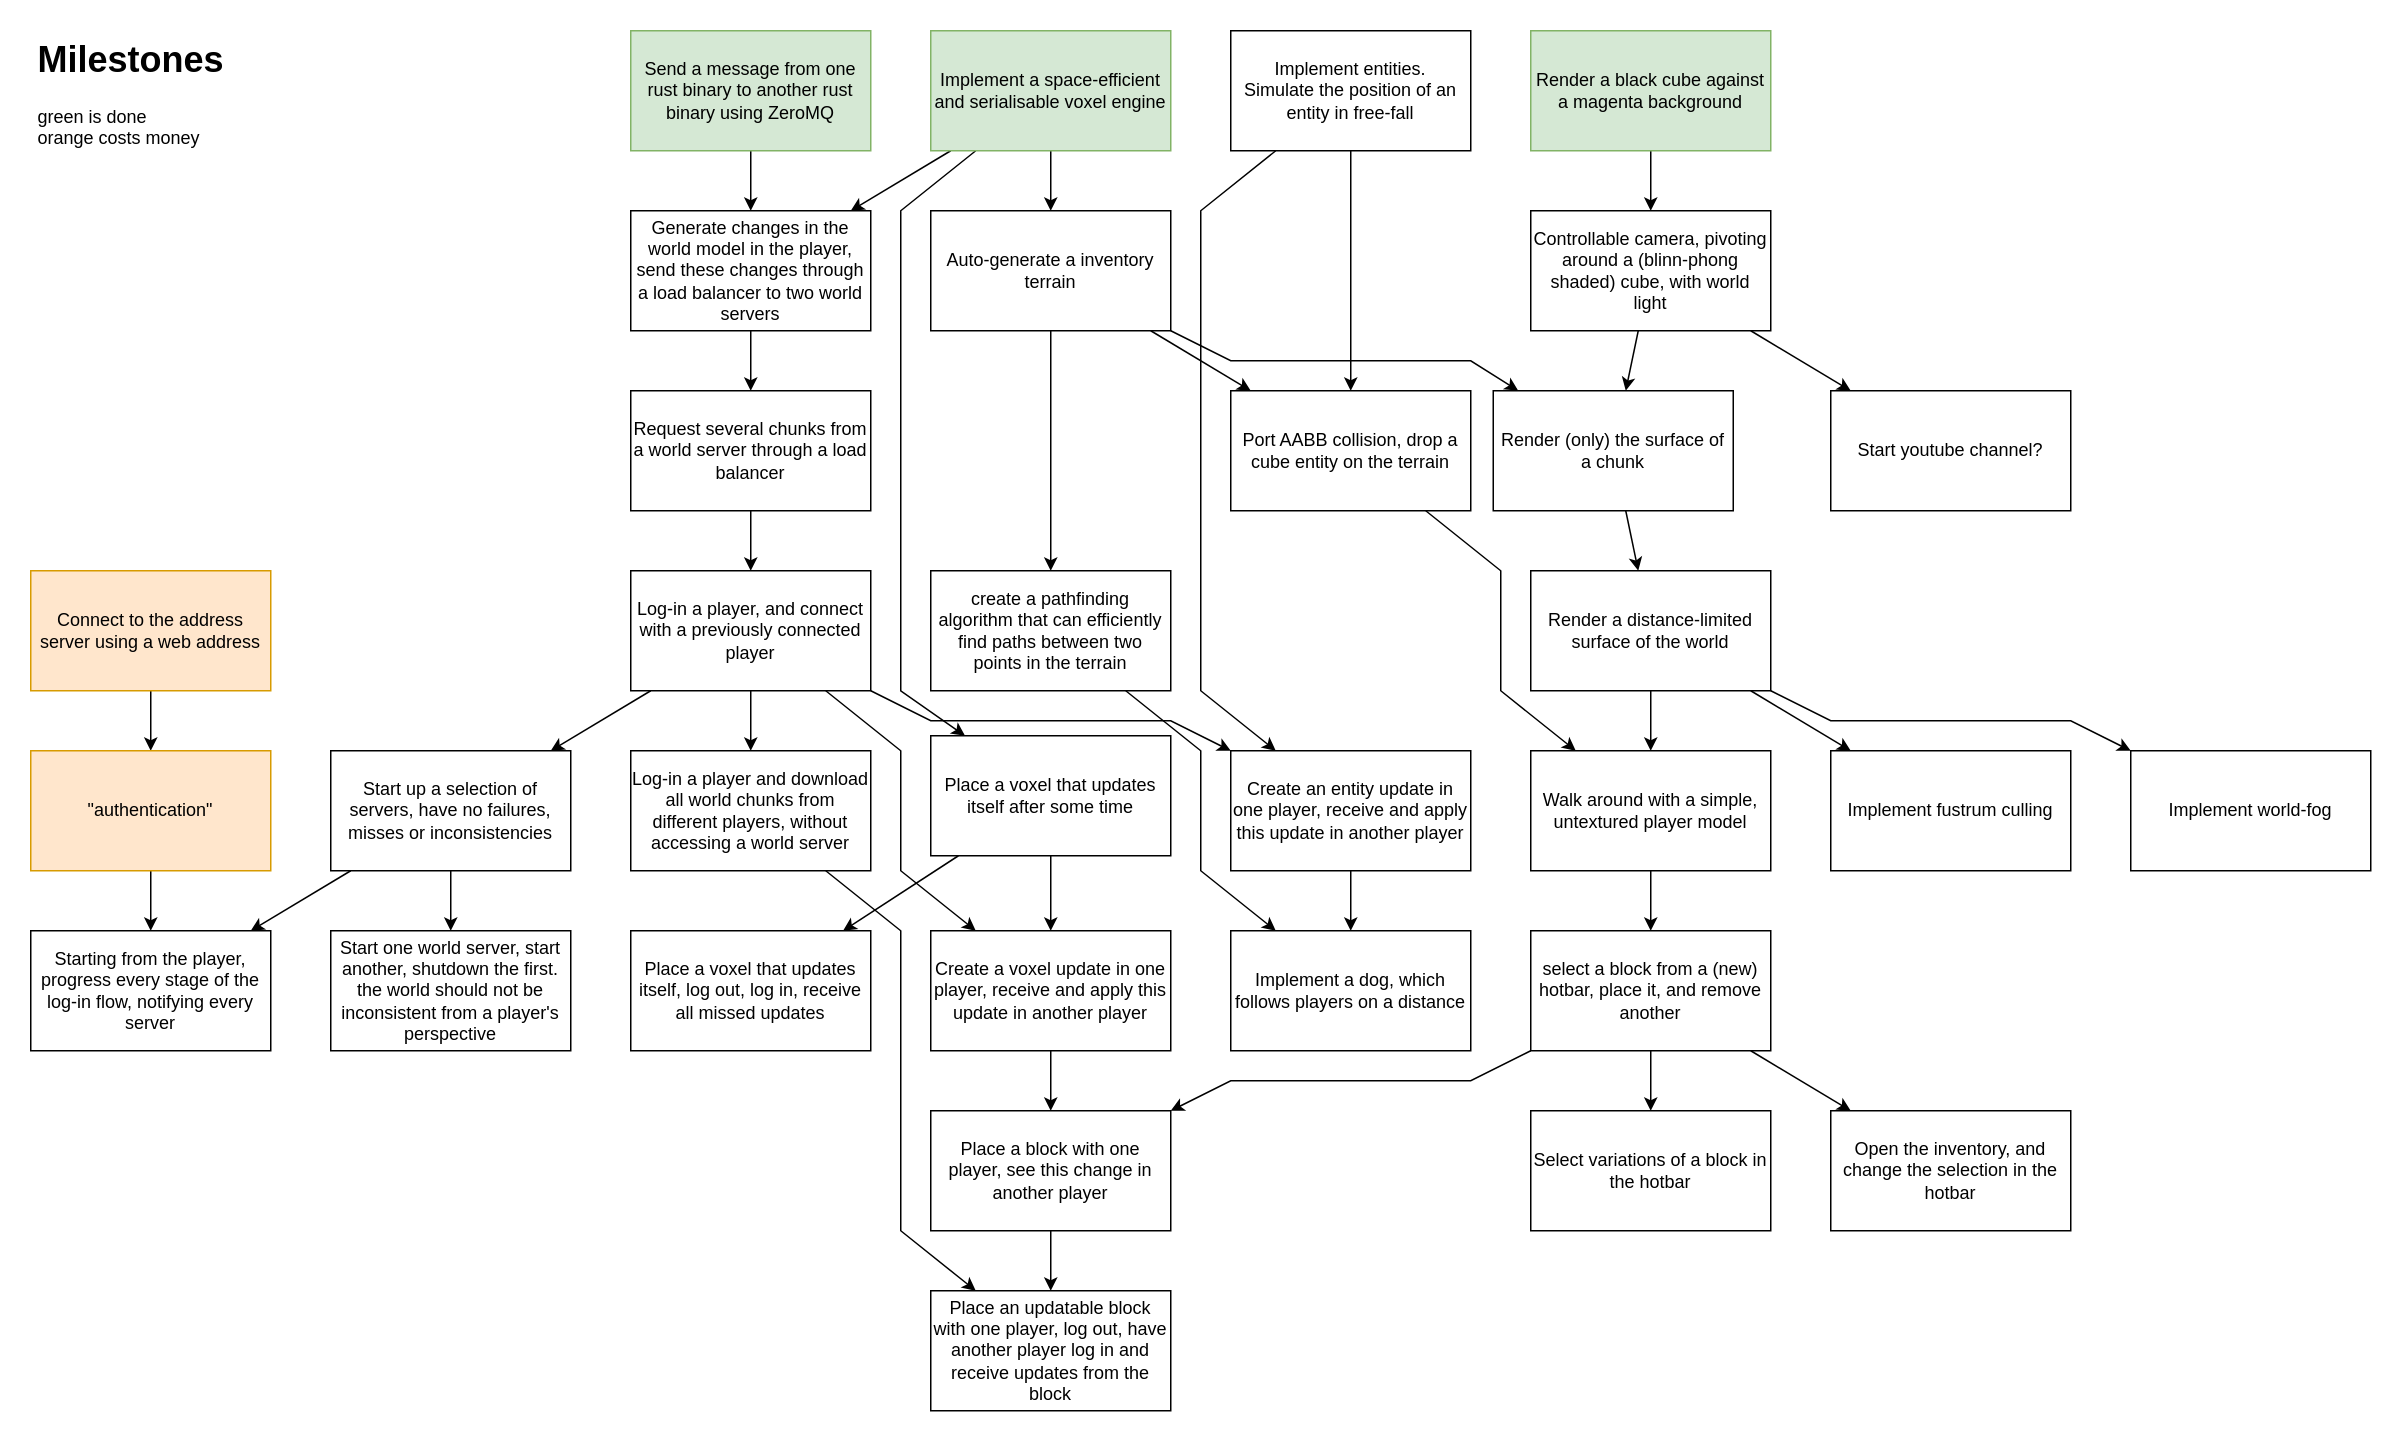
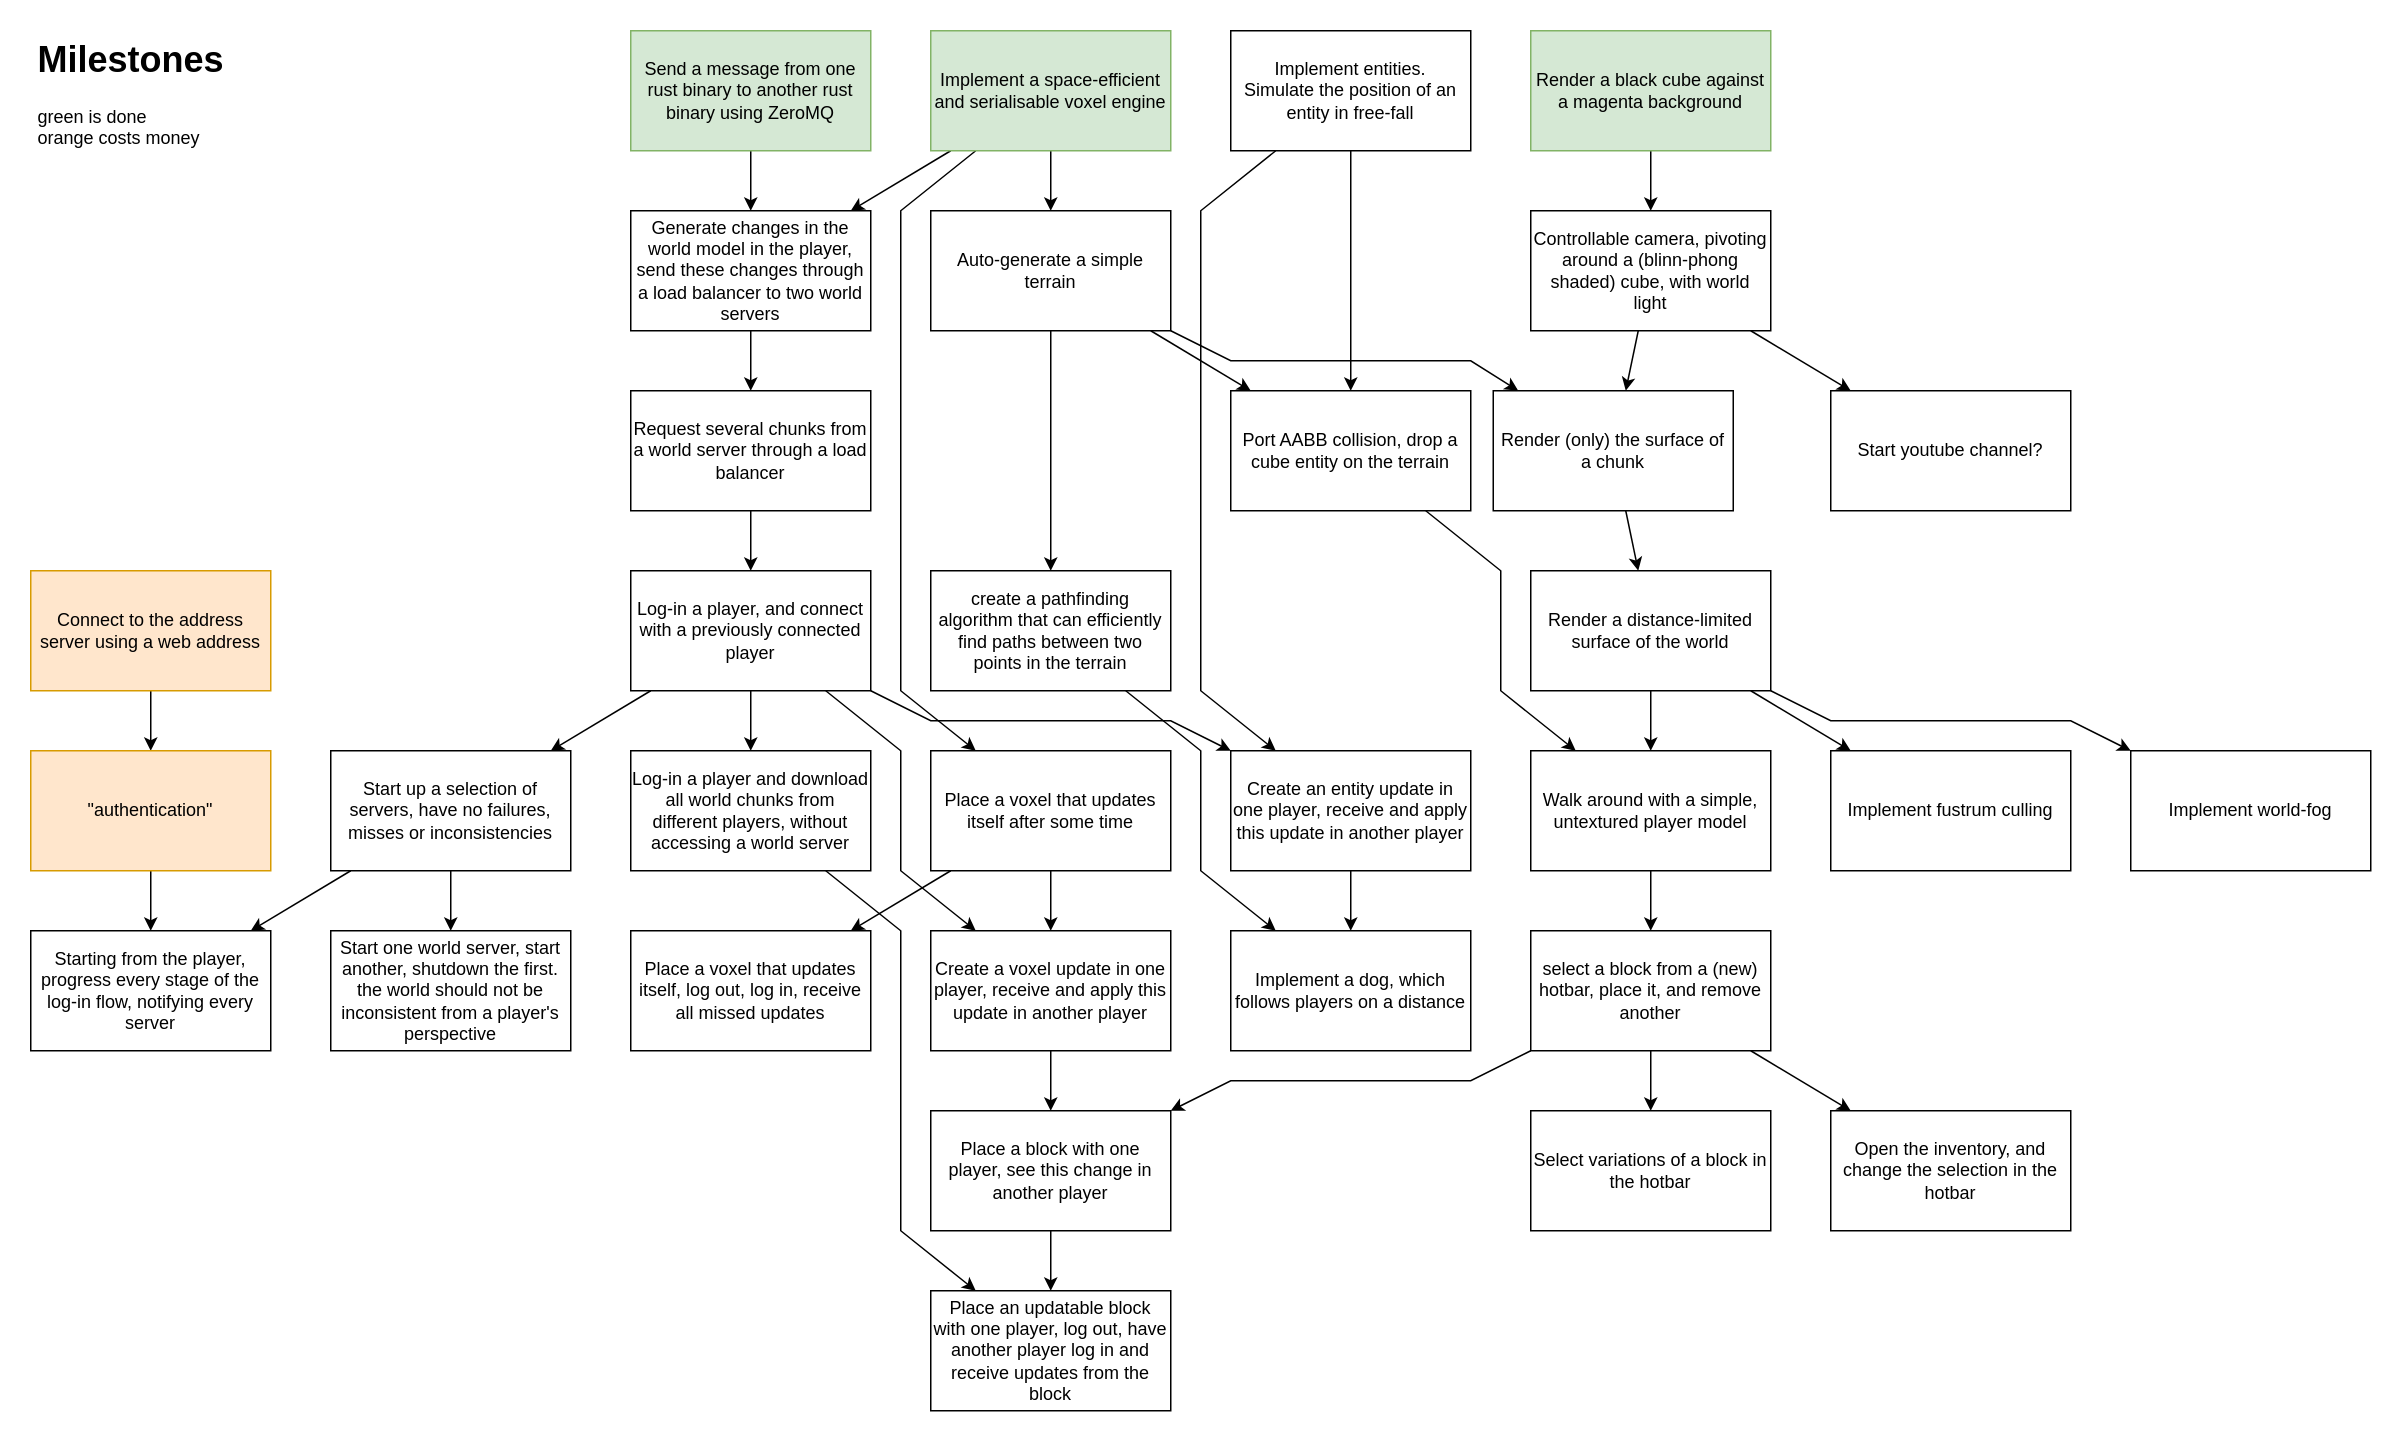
(1051, 271) -> (1051, 271)
(1051, 796) -> (1051, 811)
